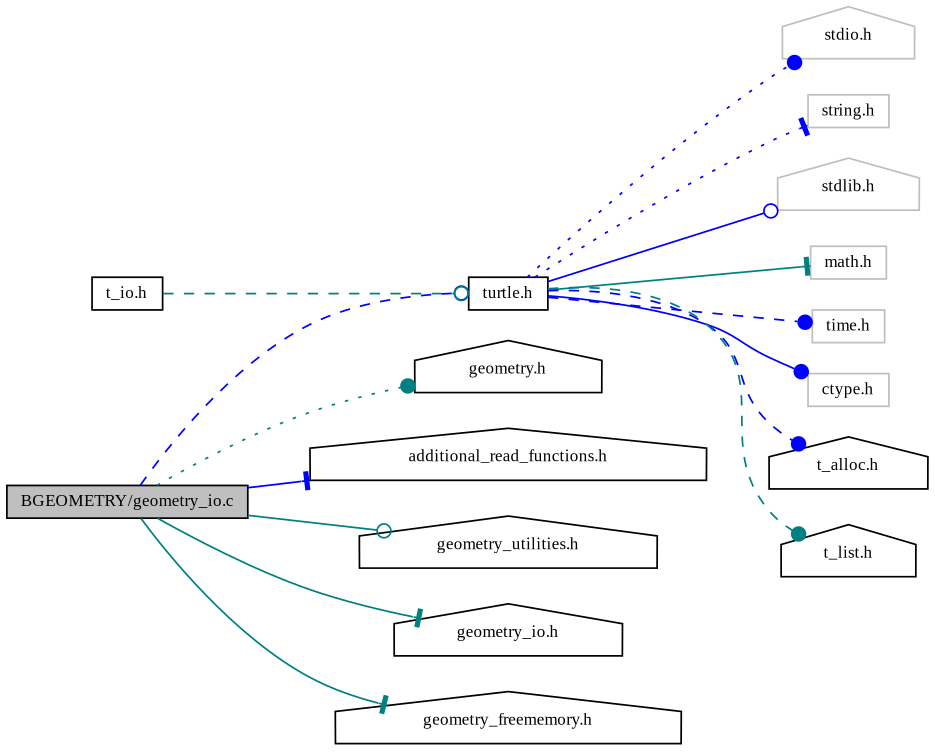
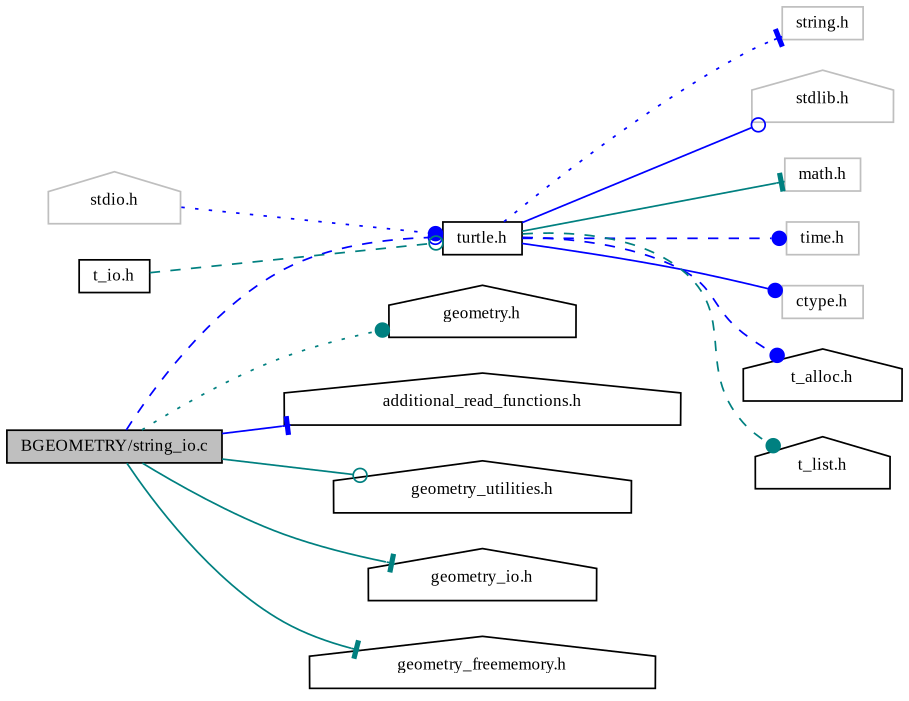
(654, 166) -> (305, 220)
(127, 502) -> (114, 447)
